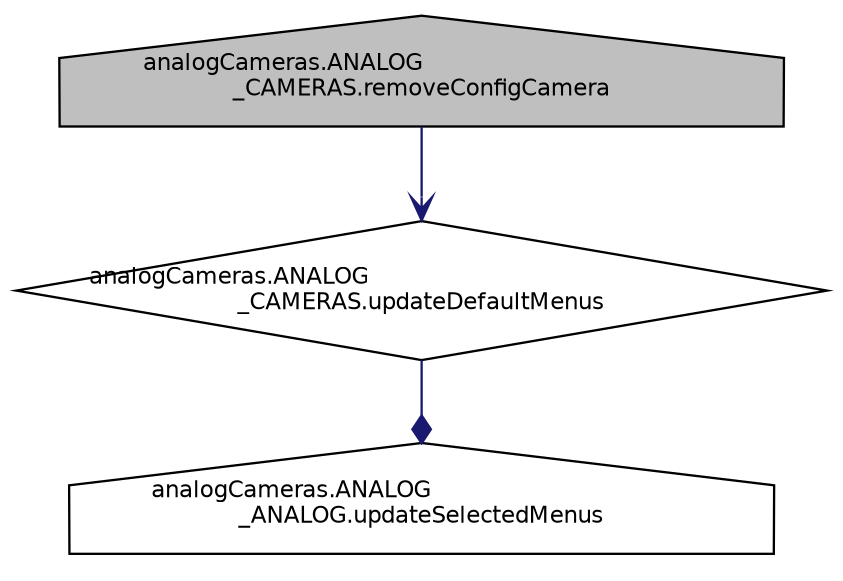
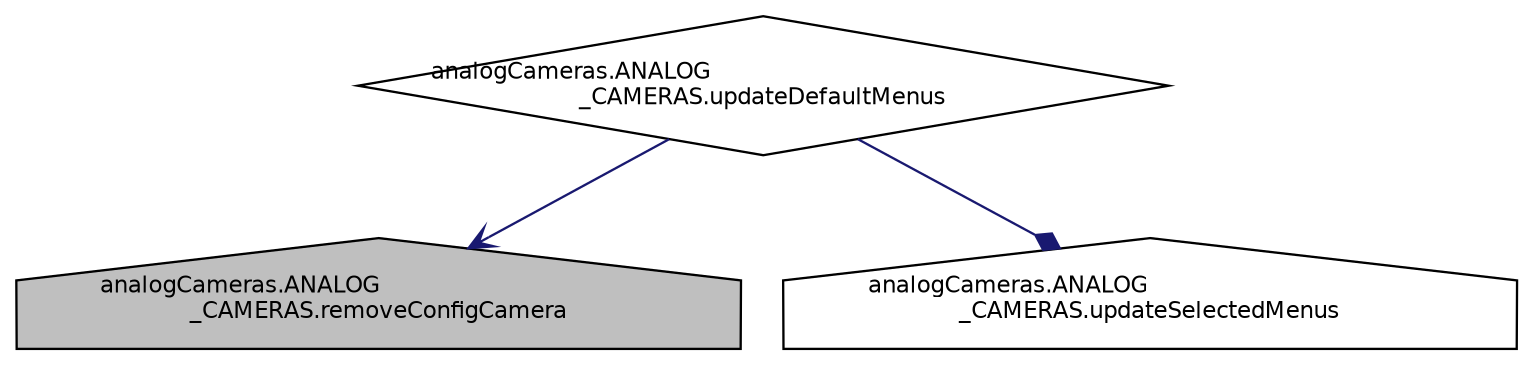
(422, 162) -> (579, 188)
(422, 504) -> (1150, 299)
